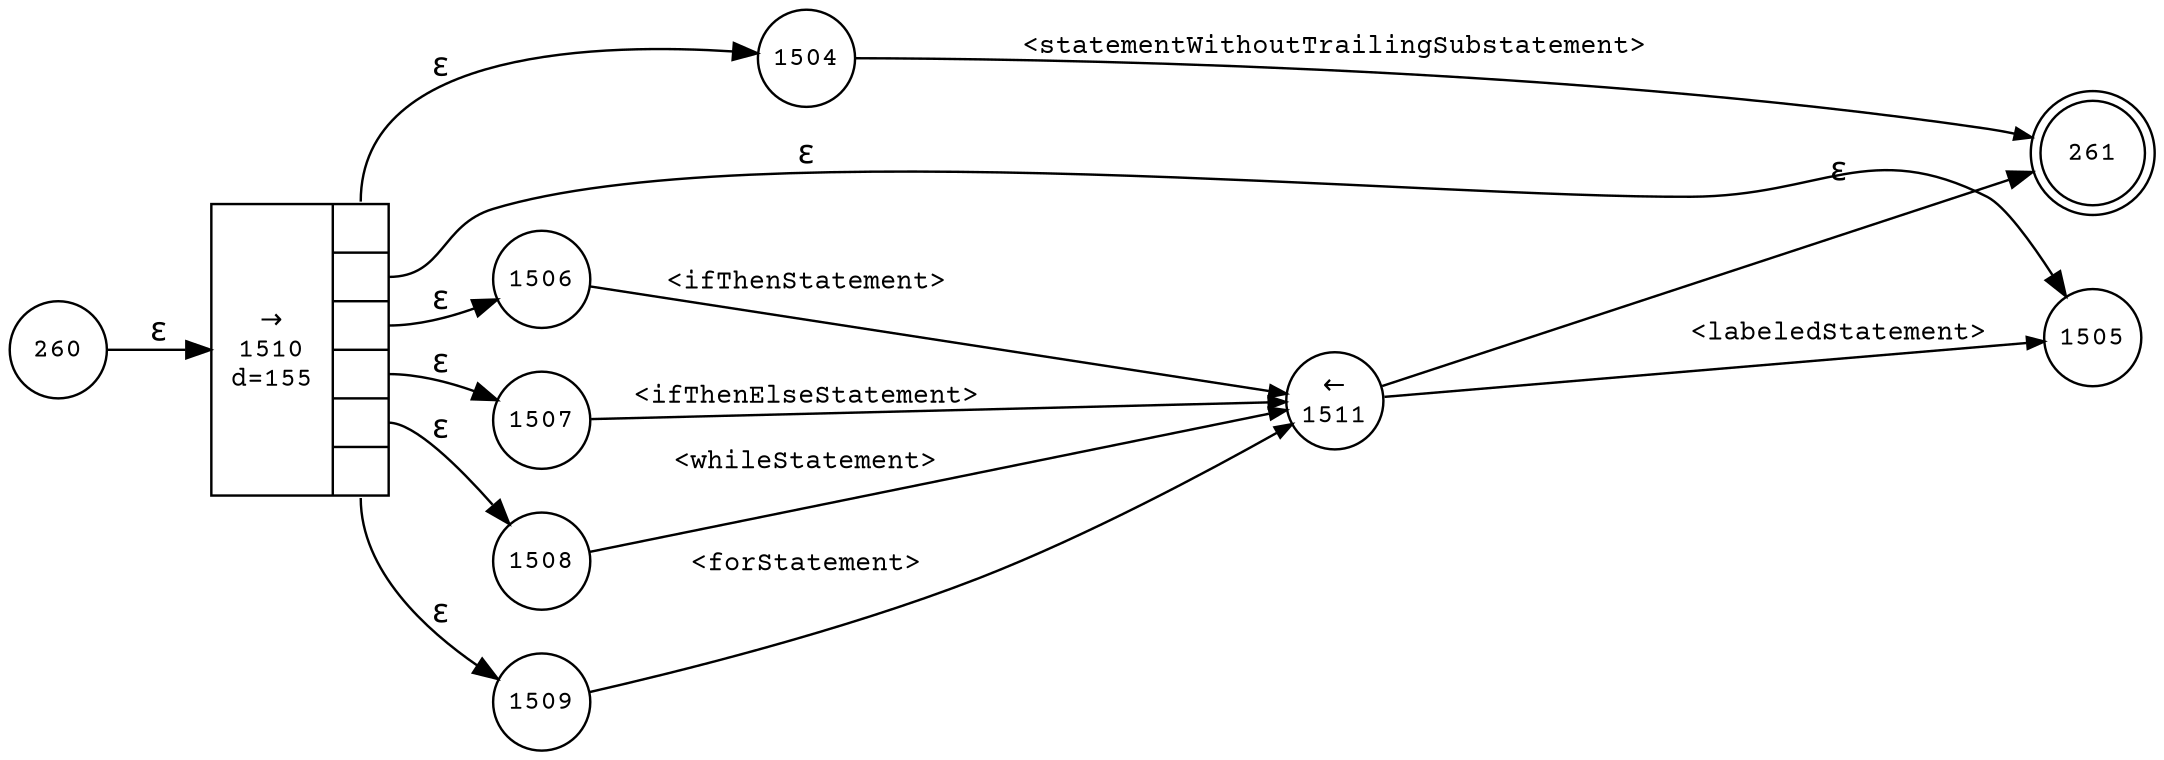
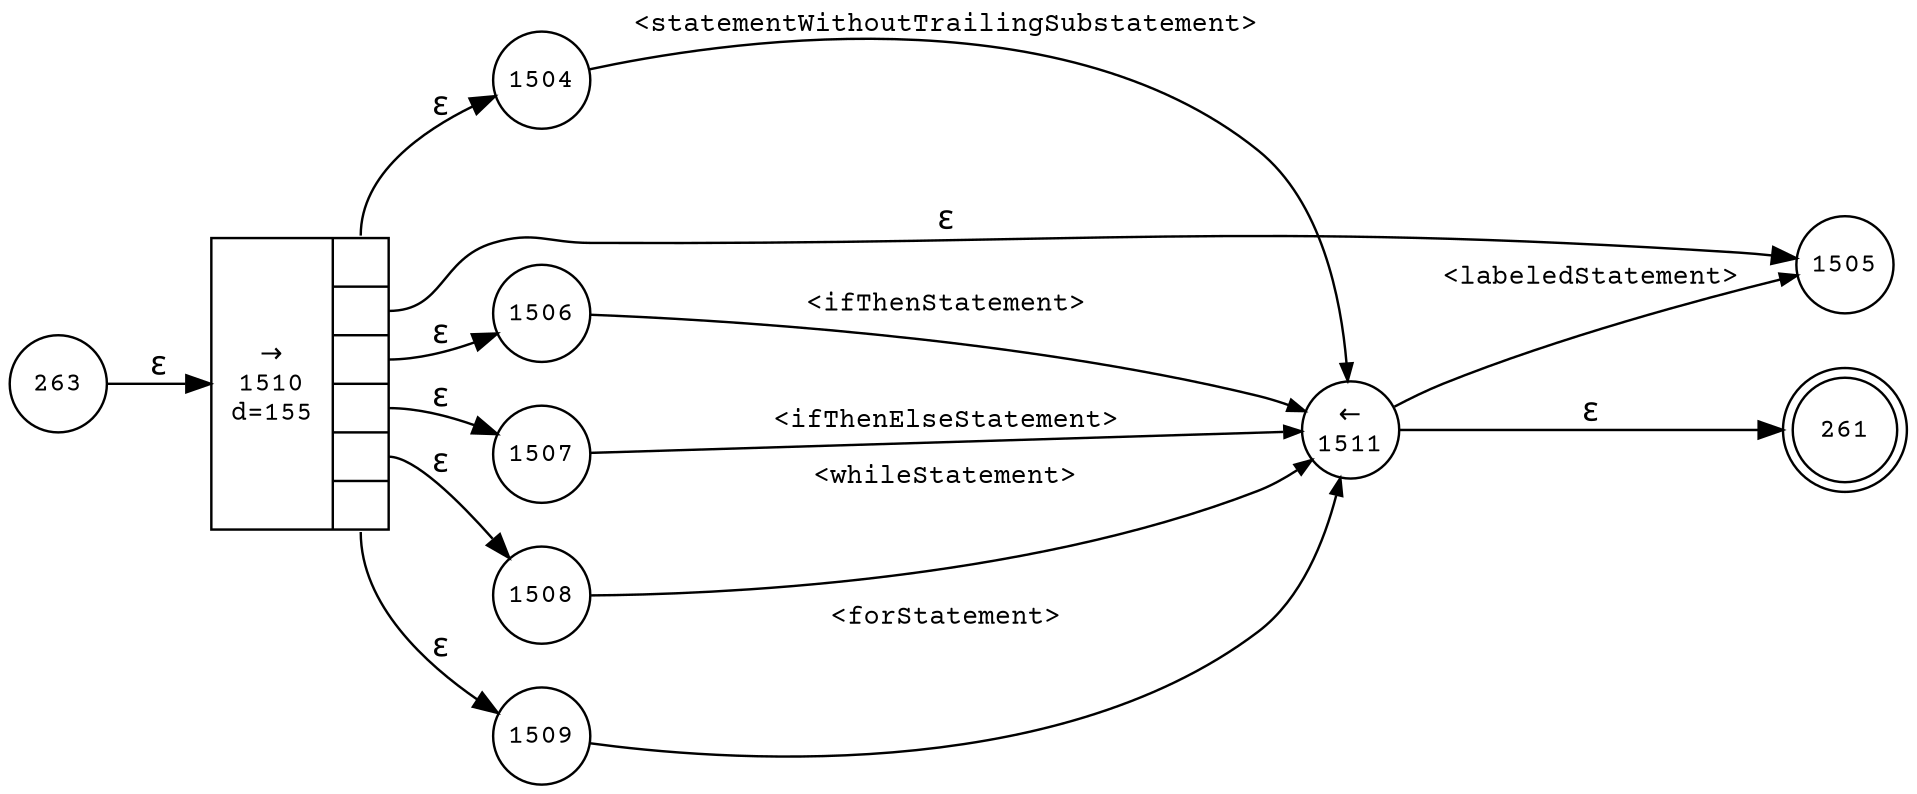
(1437, 76) -> (1051, 59)
(58, 350) -> (58, 384)
